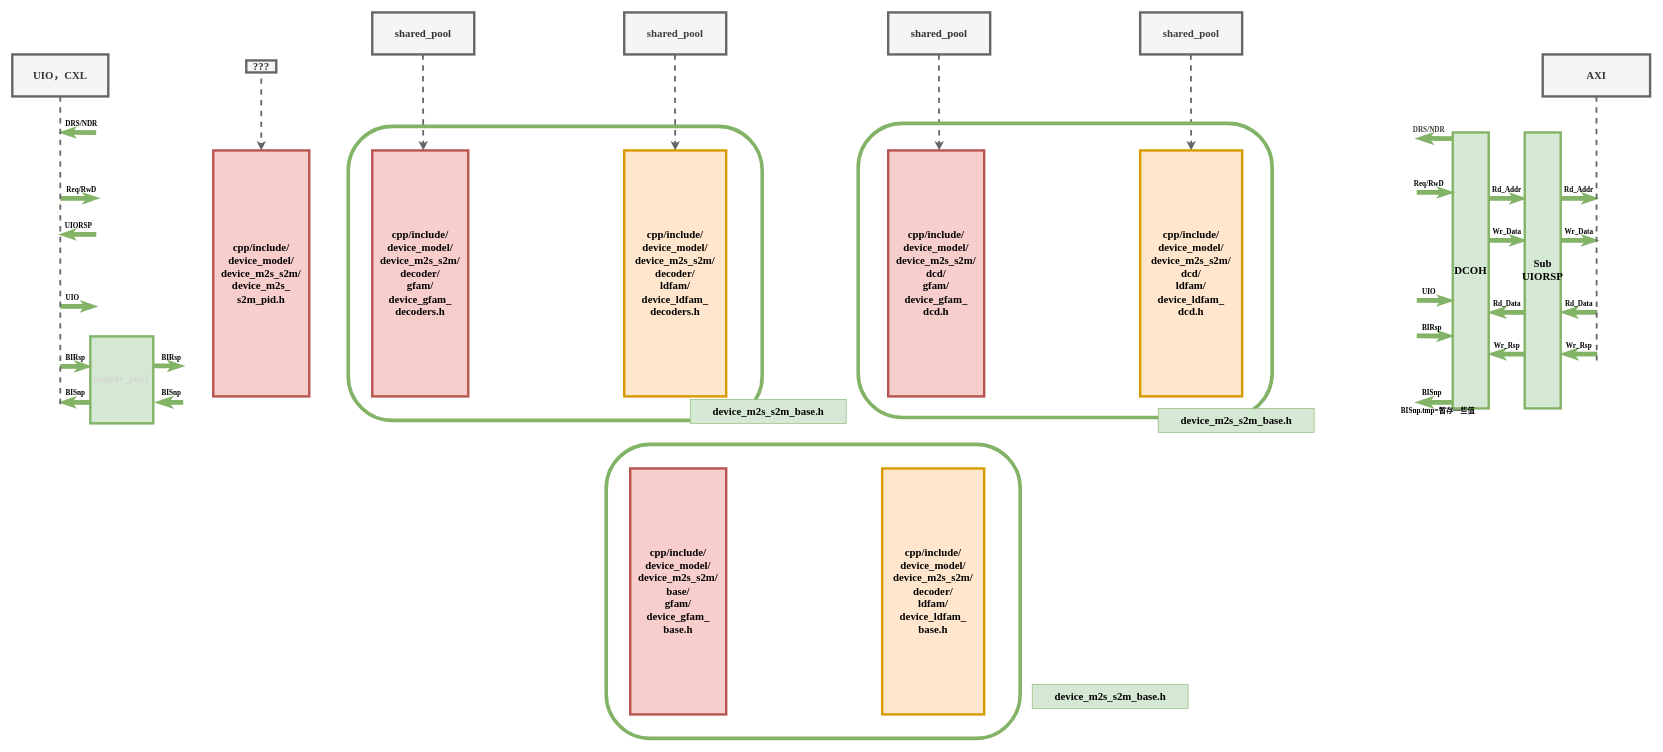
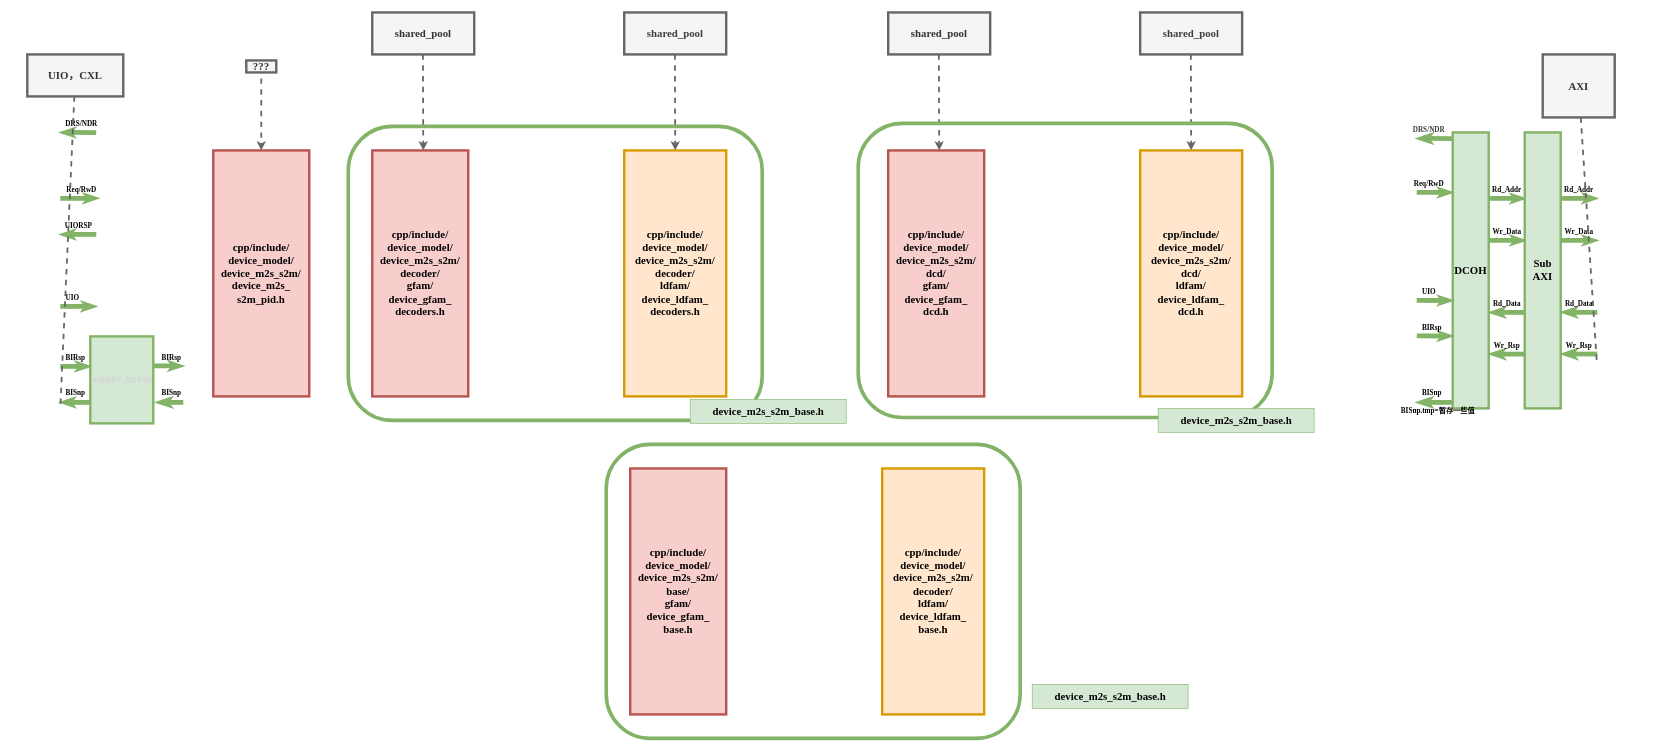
(60, 75) -> (75, 75)
(1597, 75) -> (1579, 86)
(1543, 270) -> (1543, 270)
(122, 380) -> (122, 380)
